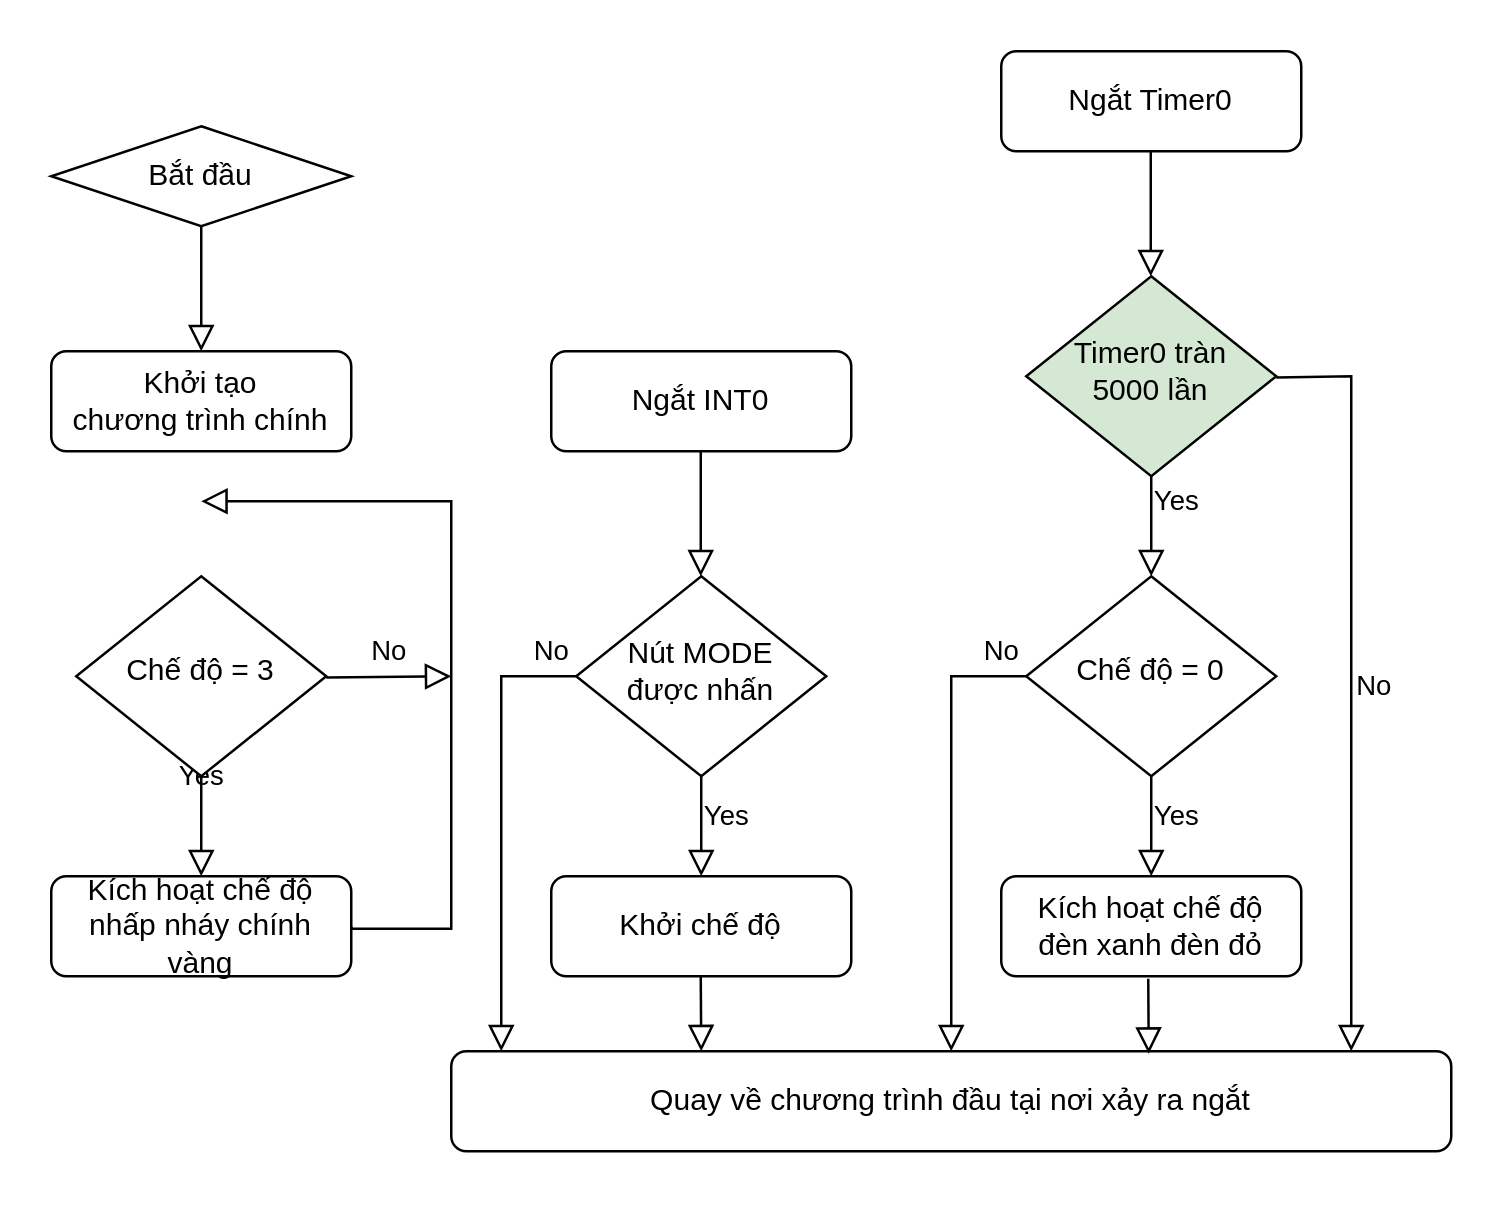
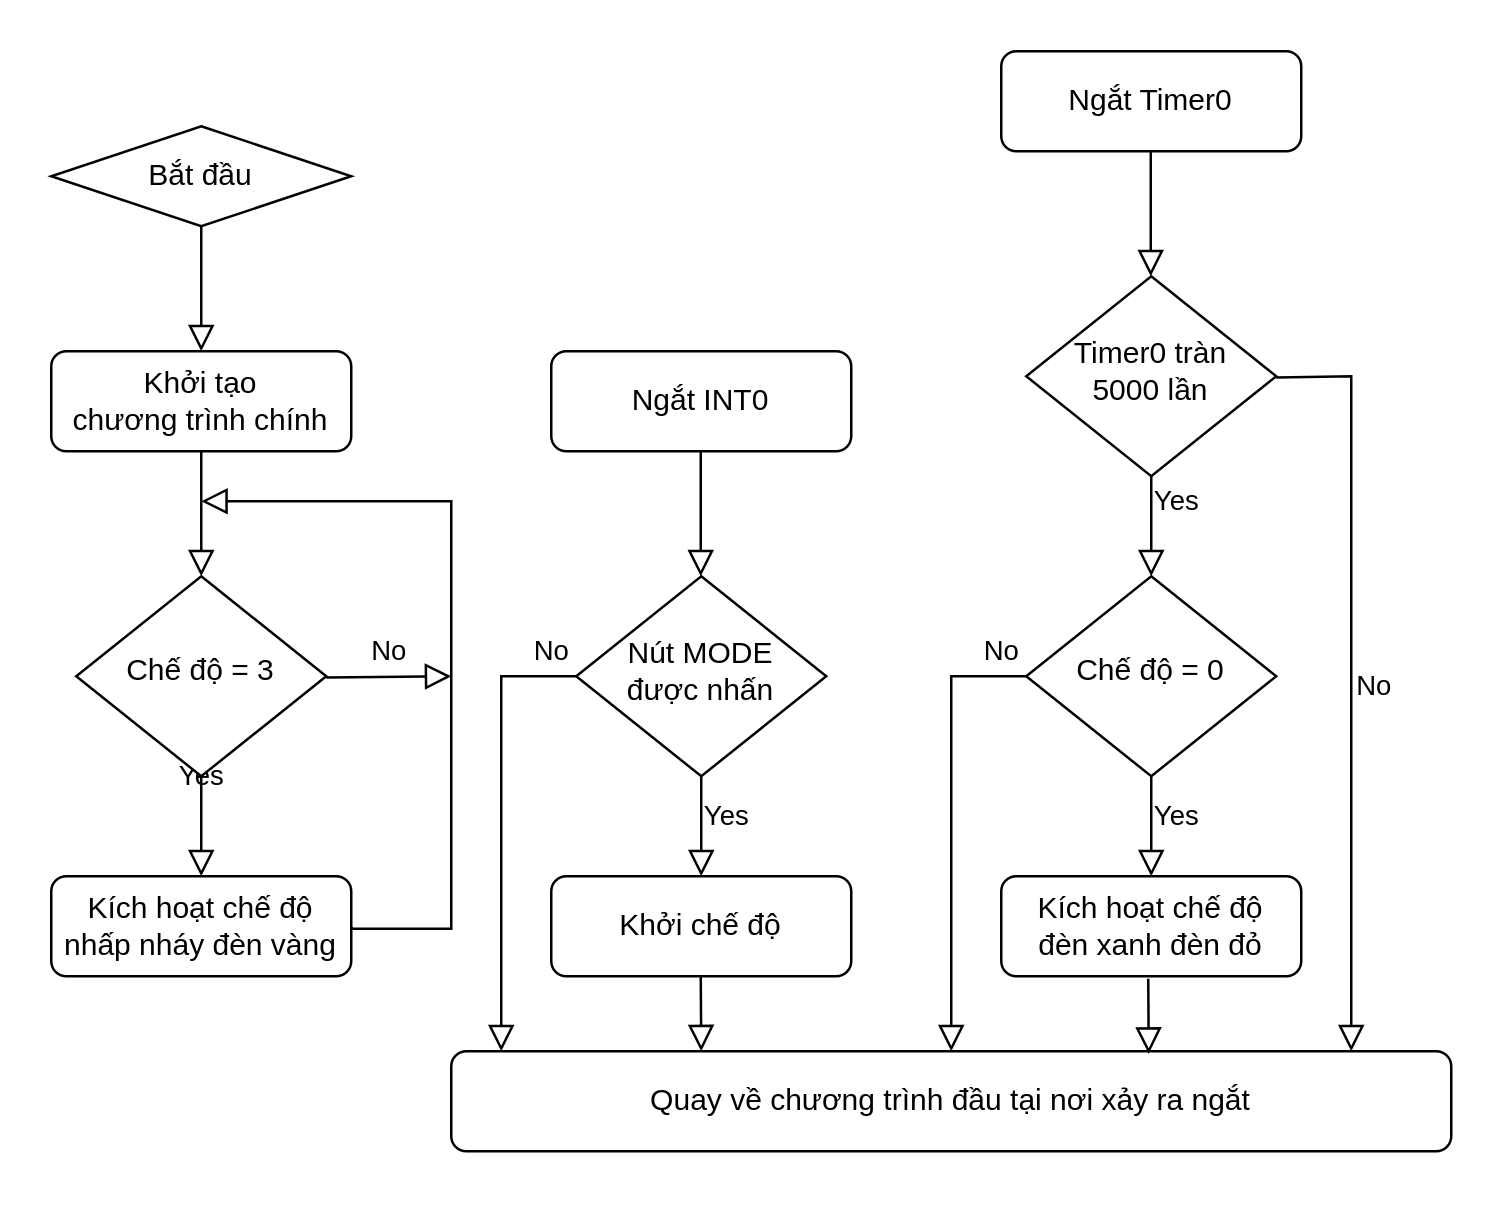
(1151, 376) -> (1151, 376)
none -> (201, 501)
(201, 926) -> (201, 926)
